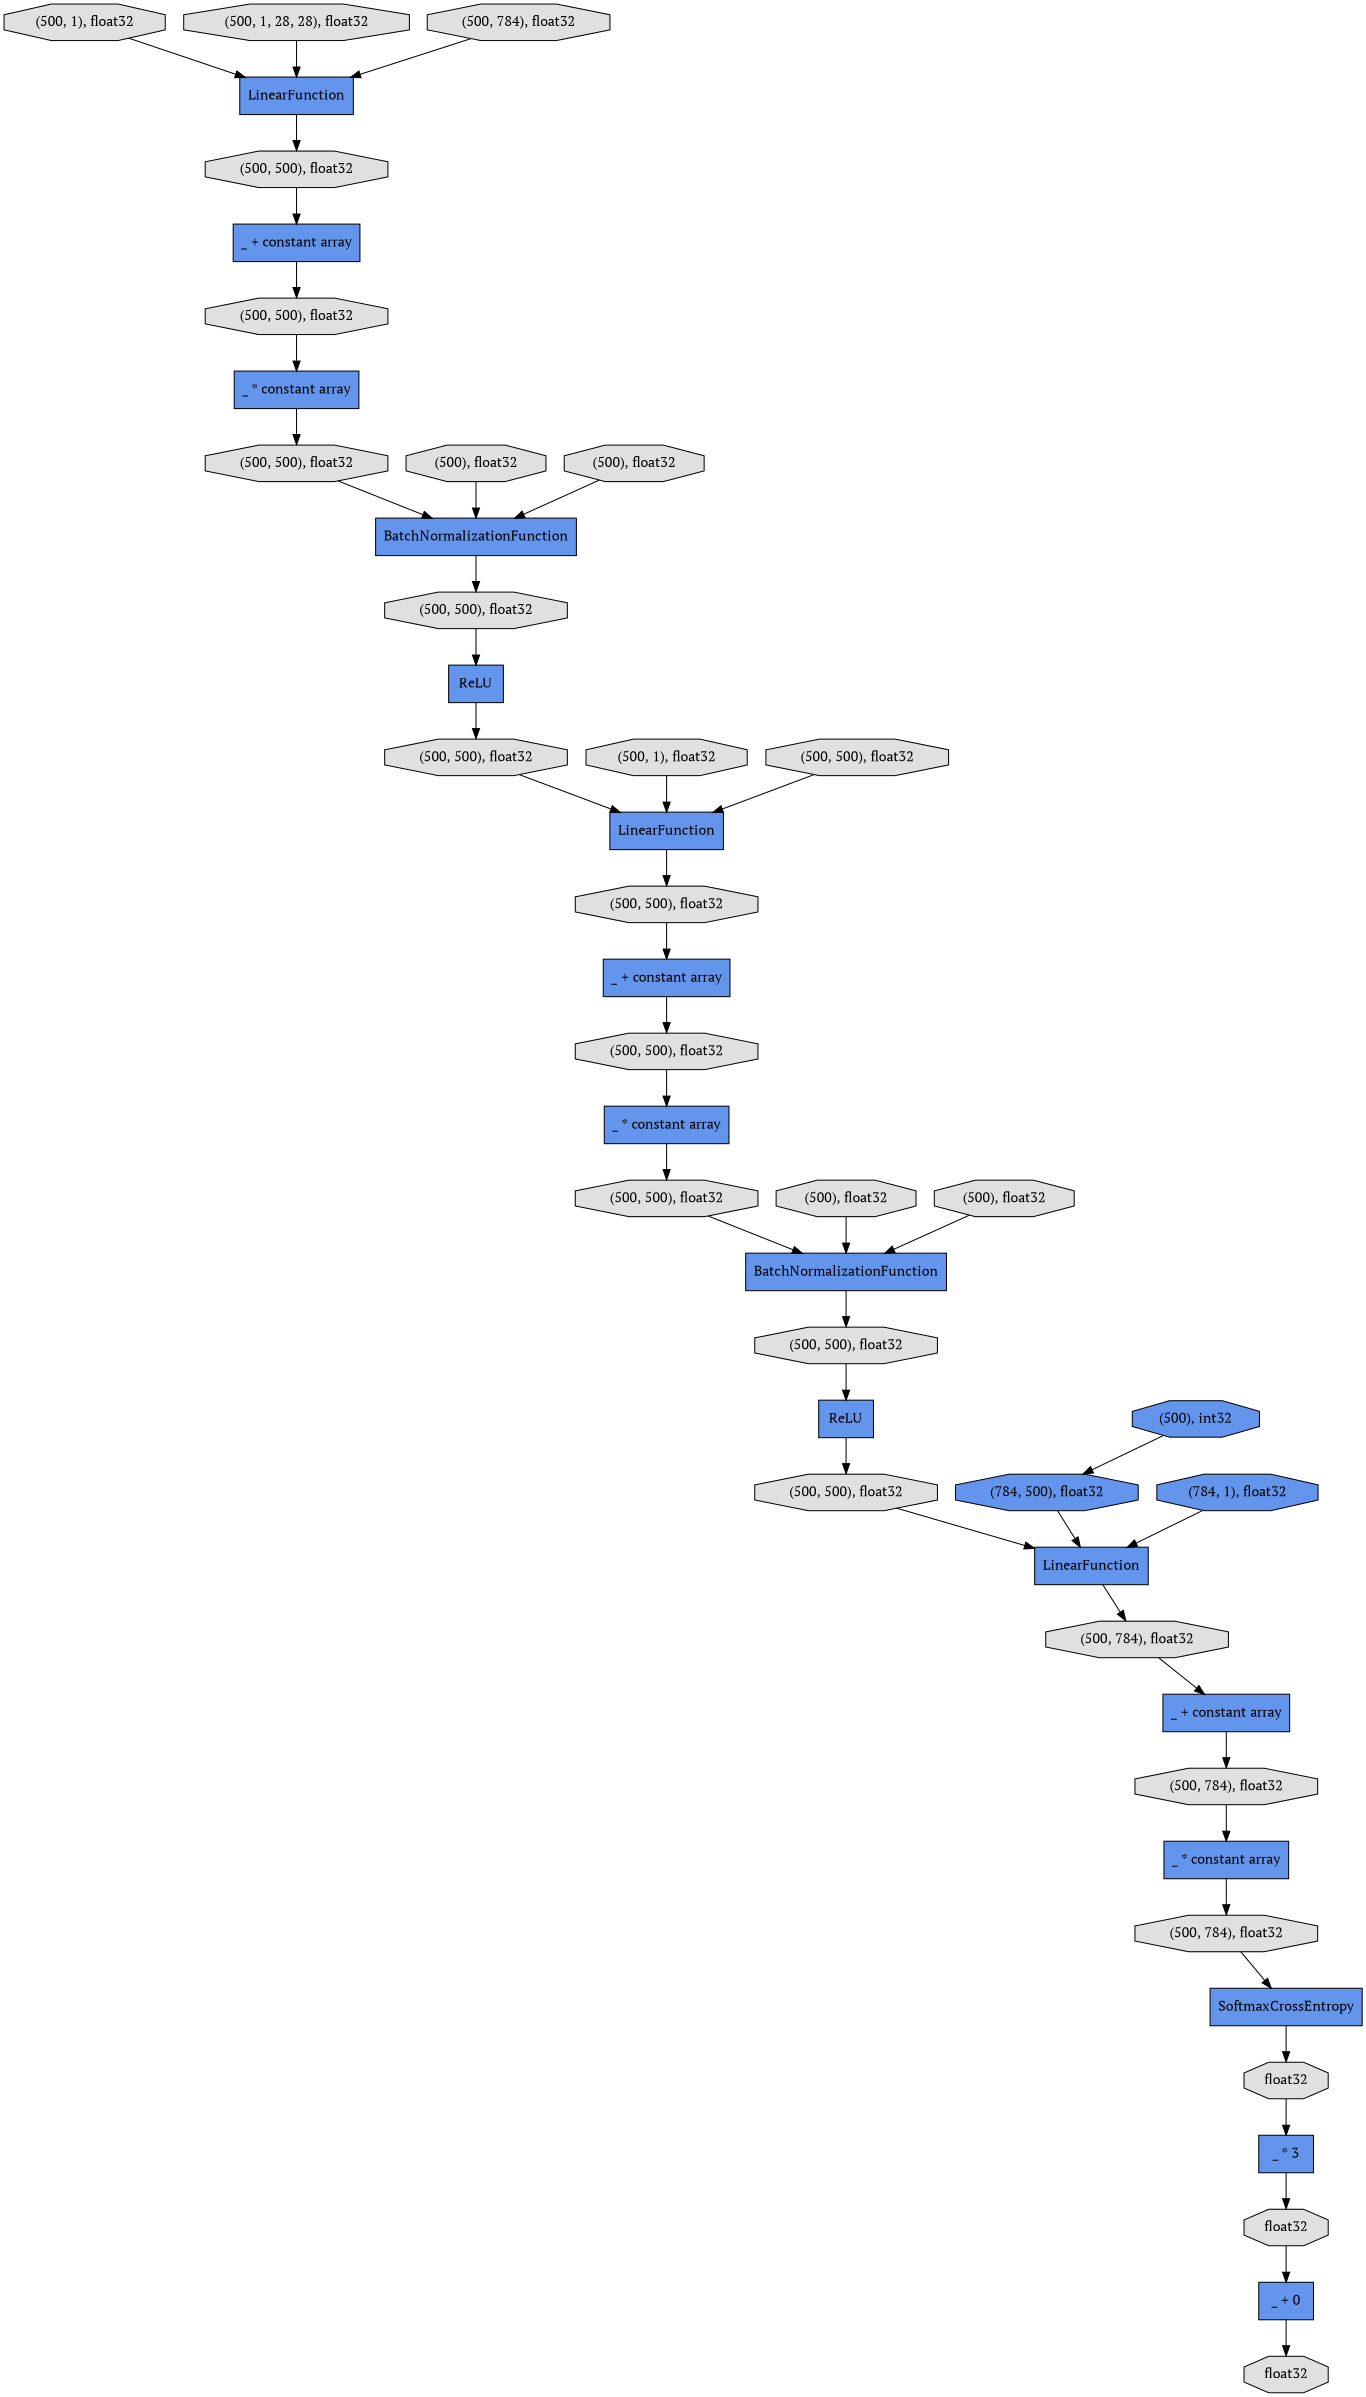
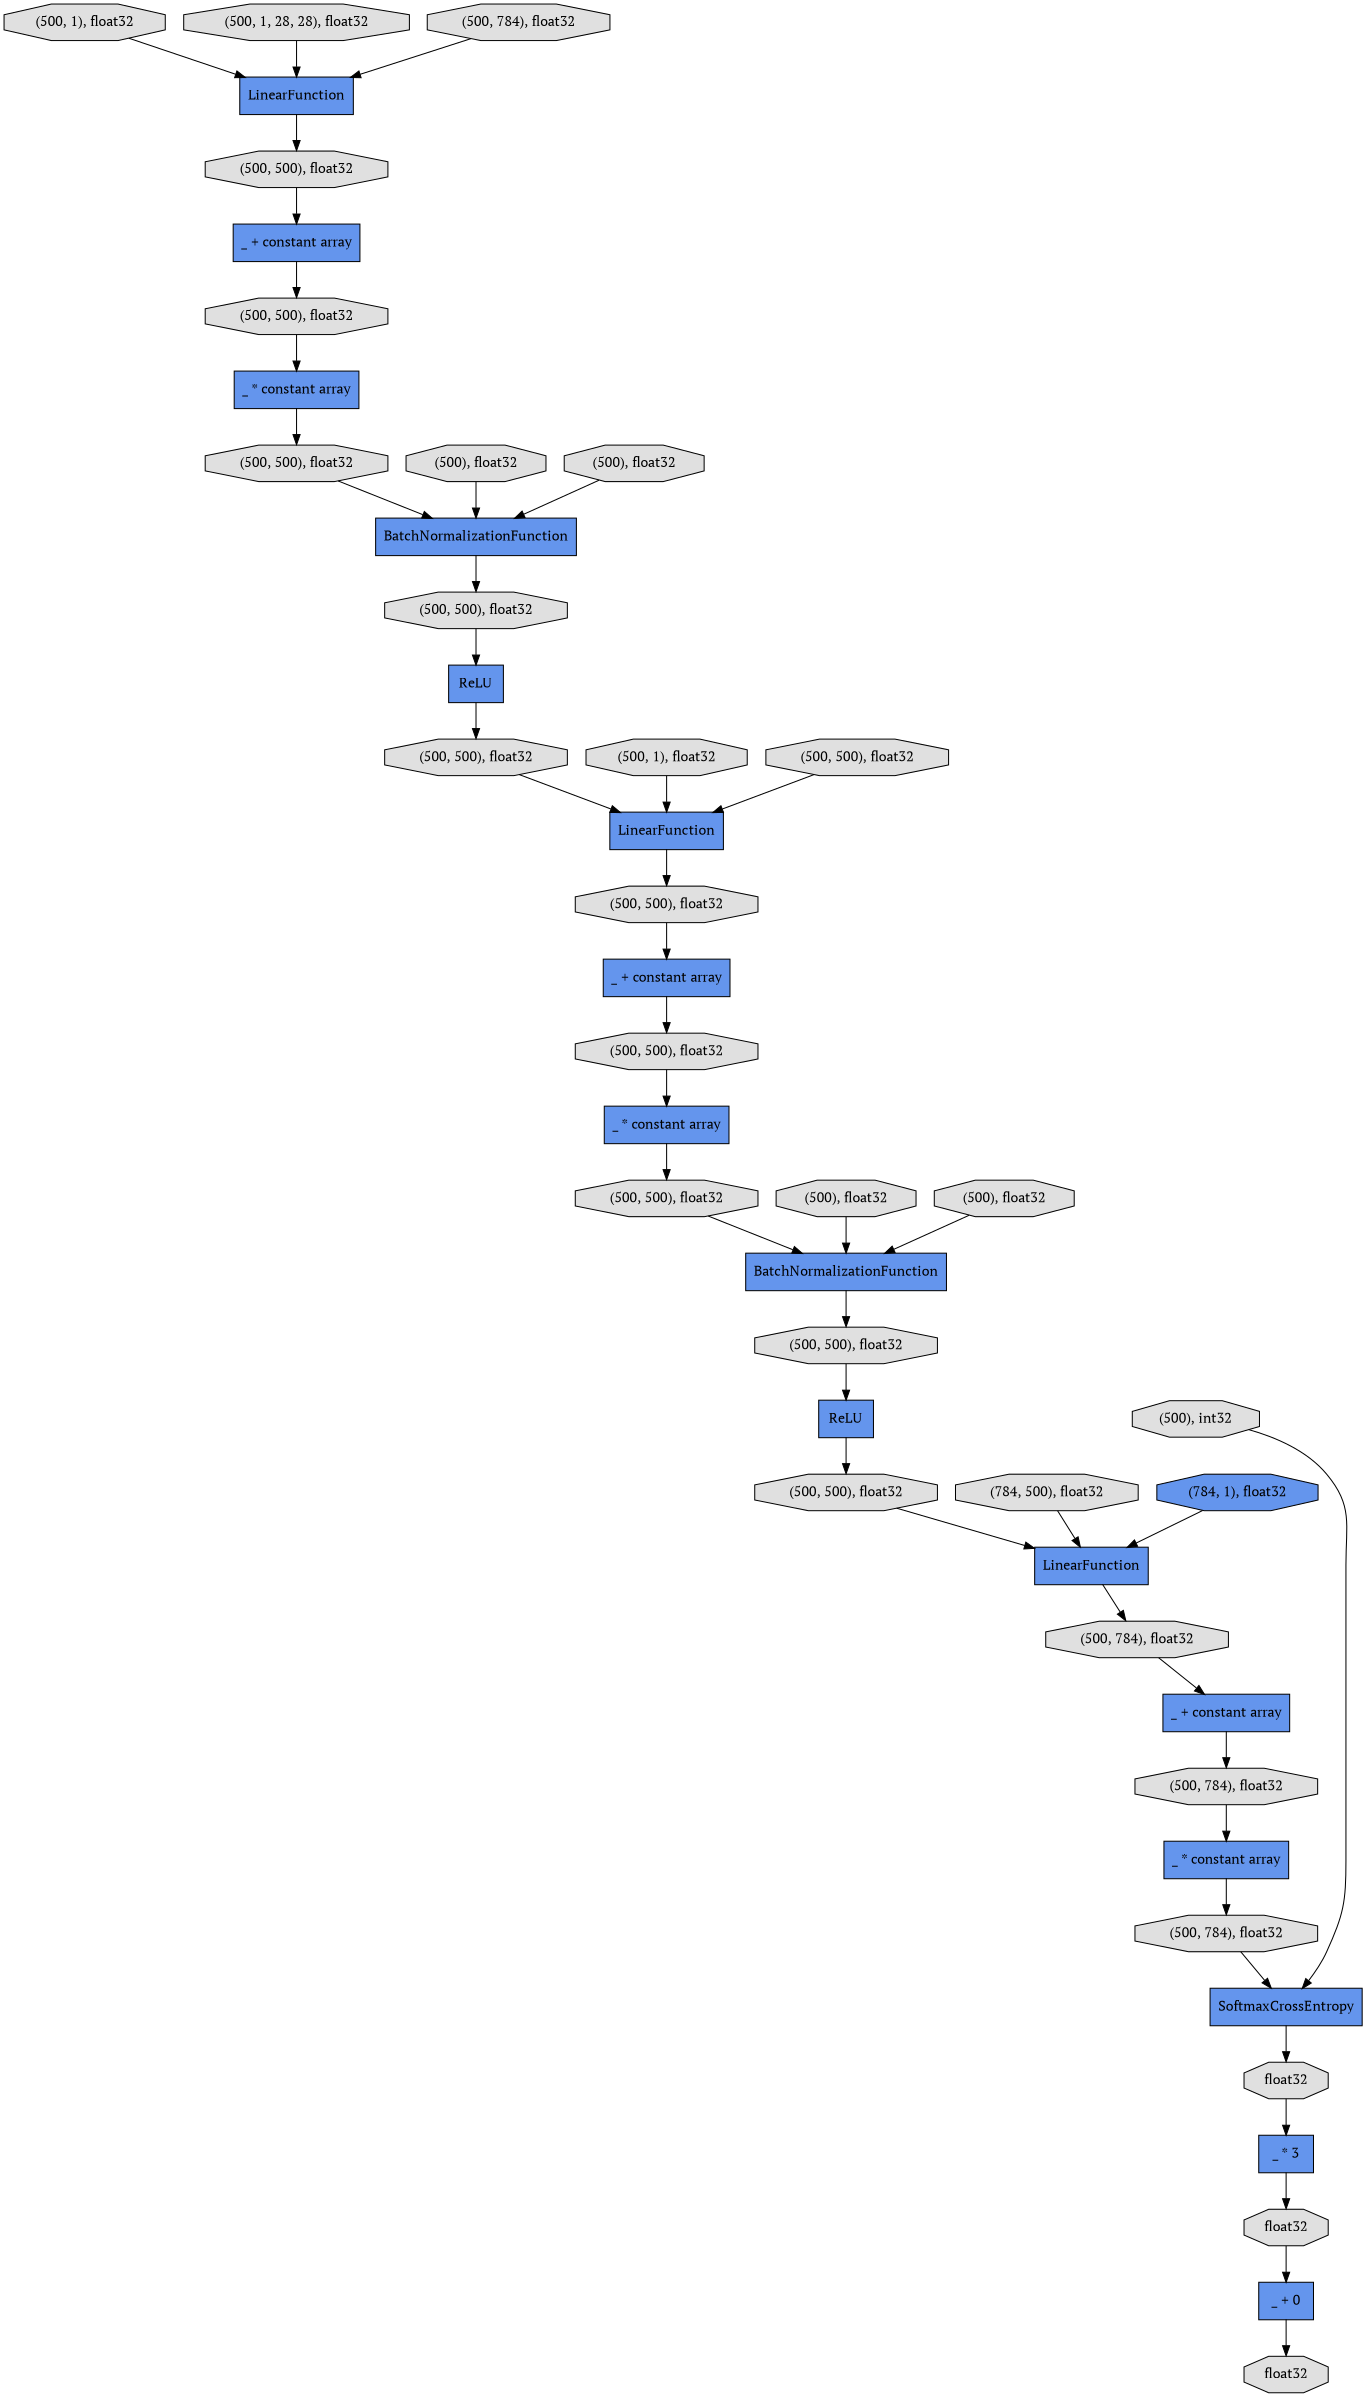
(1196, 1419) -> (1196, 1419)
(1128, 1453) -> (1346, 1683)
(1047, 1492) -> (1047, 1492)
